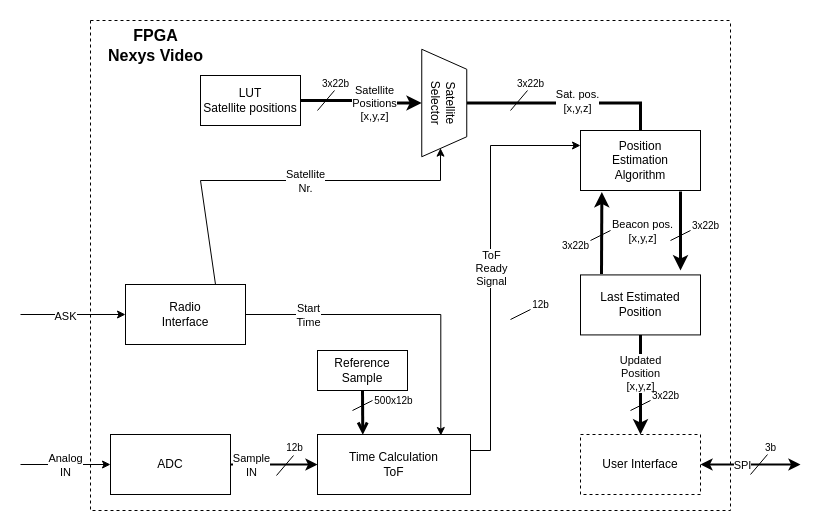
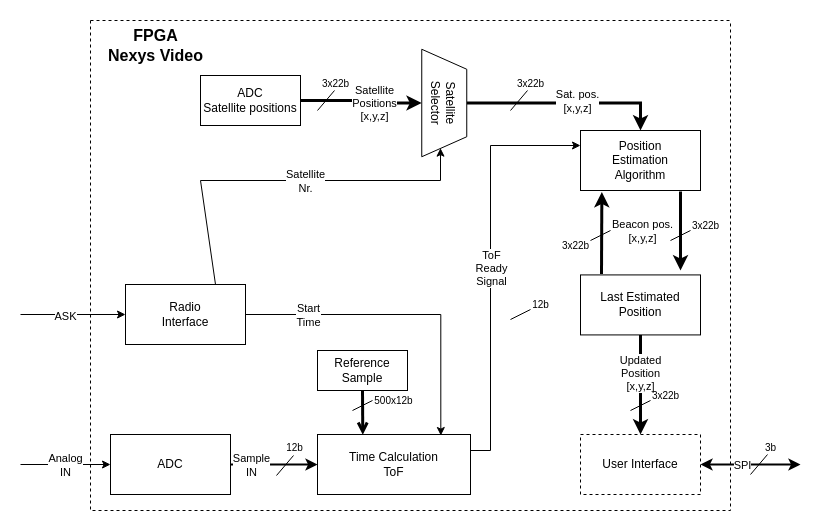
(251, 101) -> (251, 101)
(641, 123) -> (641, 118)
